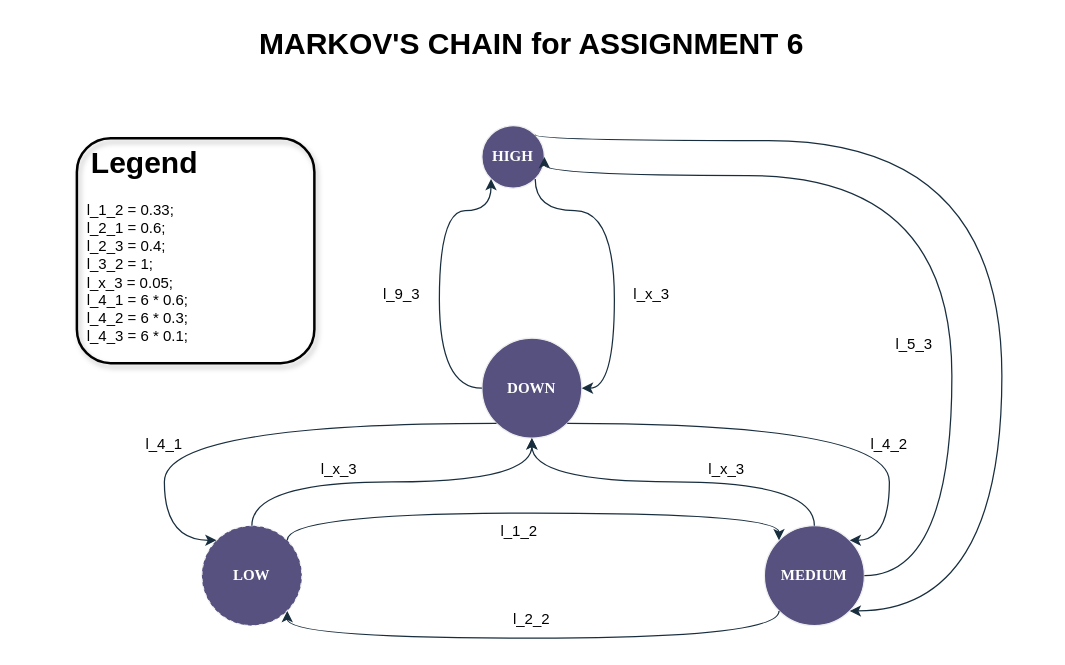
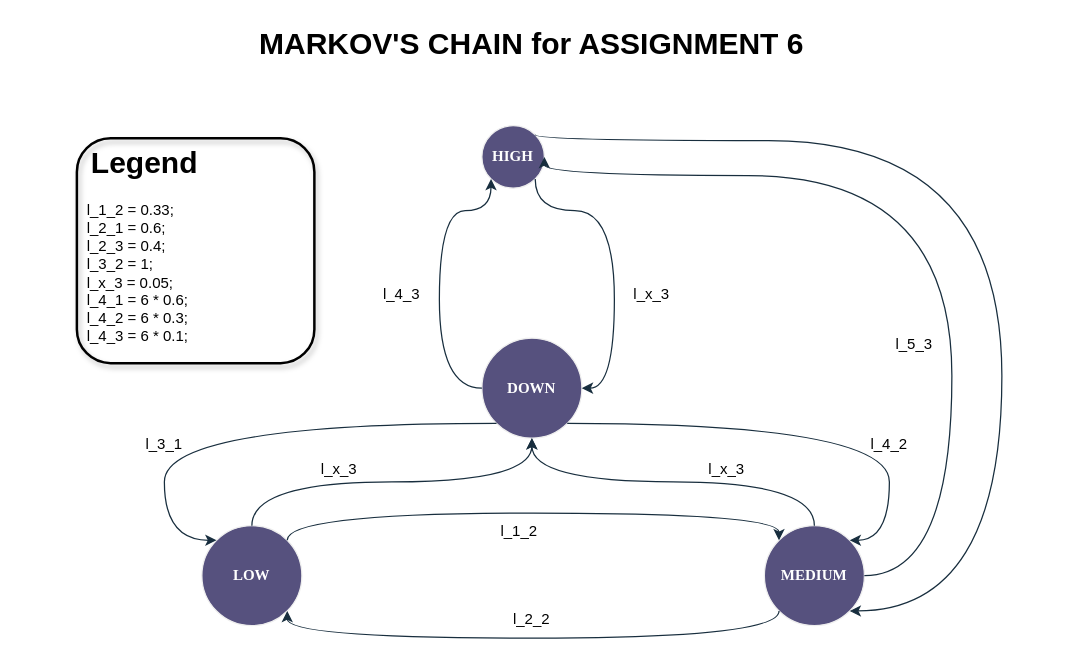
(402, 294) -> (402, 294)
(164, 444) -> (164, 444)
(252, 576) -> (252, 576)
